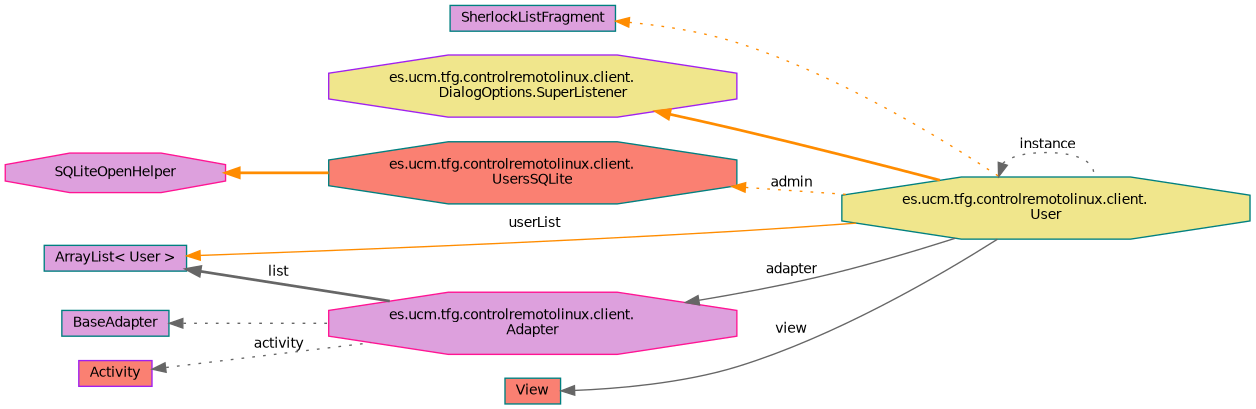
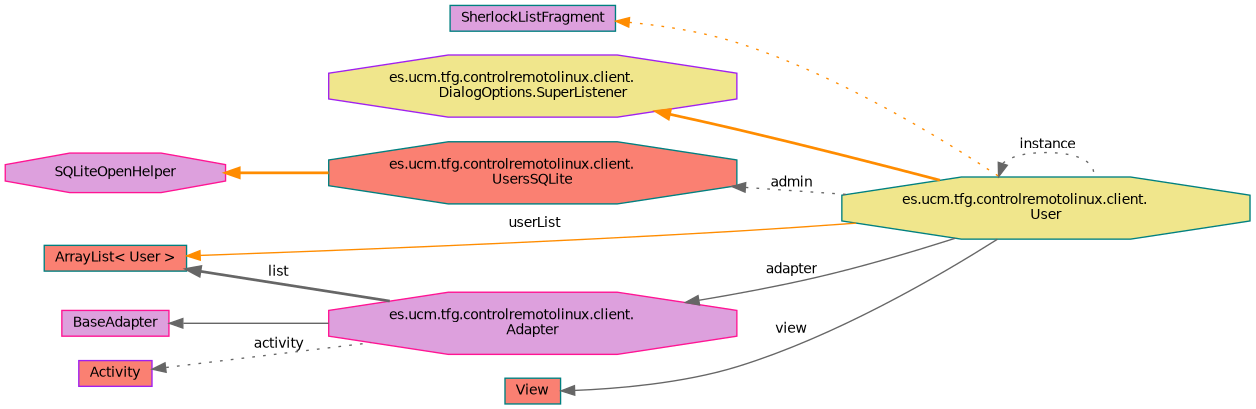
(796, 191) -> (796, 191)
(115, 258) -> (115, 258)
(115, 323) -> (115, 323)
(256, 323) -> (256, 323)
